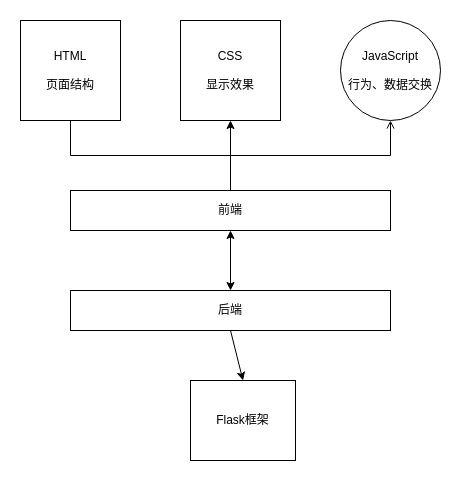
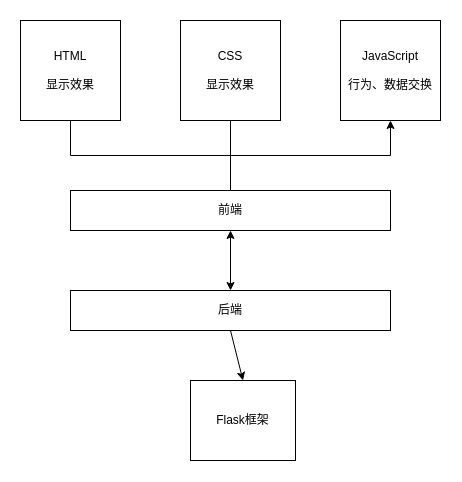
(71, 71) -> (71, 71)
(391, 71) -> (391, 71)
(391, 126) -> (391, 128)
(231, 128) -> (231, 126)
